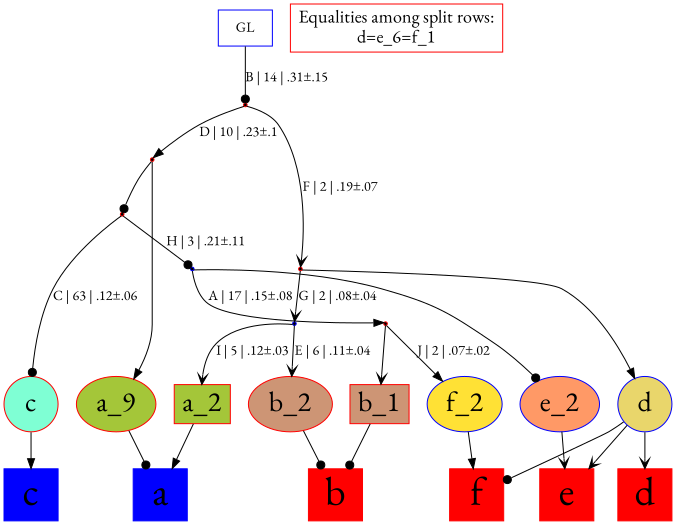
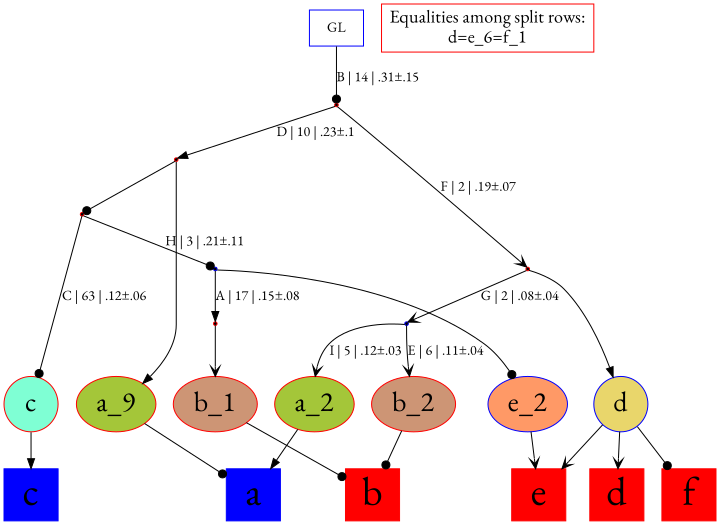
(202, 404) -> (314, 404)
(380, 404) -> (215, 404)
(465, 404) -> none
